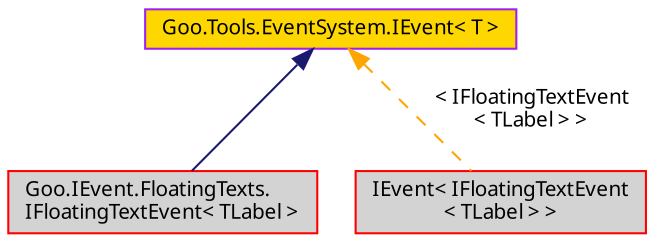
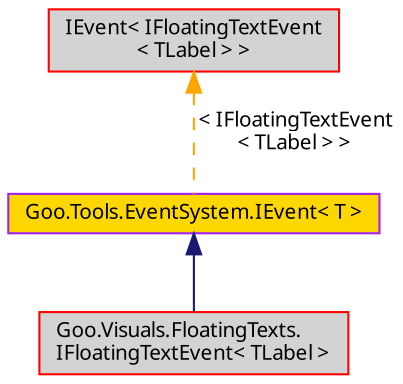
(418, 117) -> (194, 143)
(163, 202) -> (194, 343)
